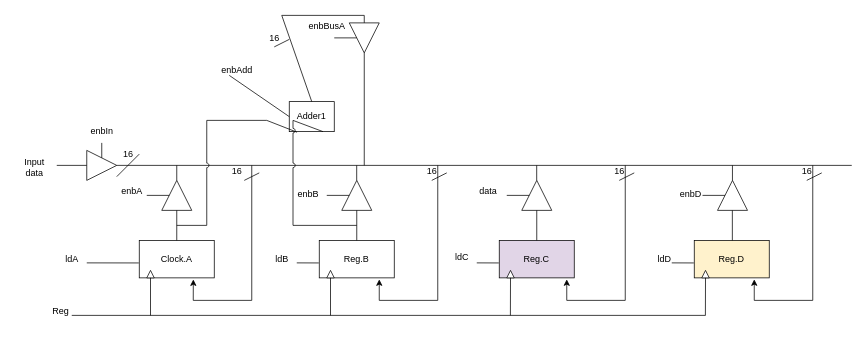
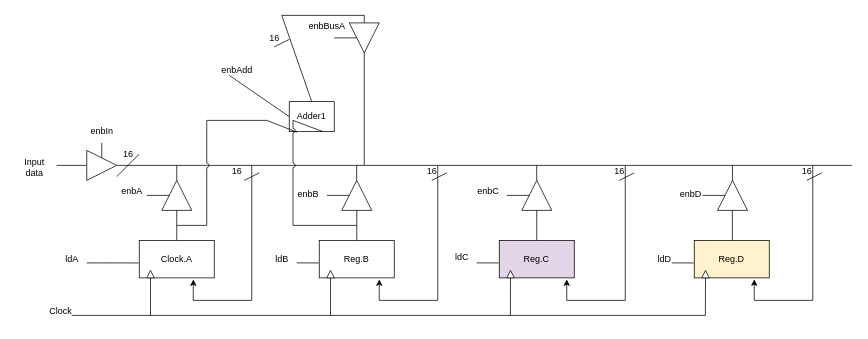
(488, 192) -> (488, 192)
(61, 312) -> (61, 312)
